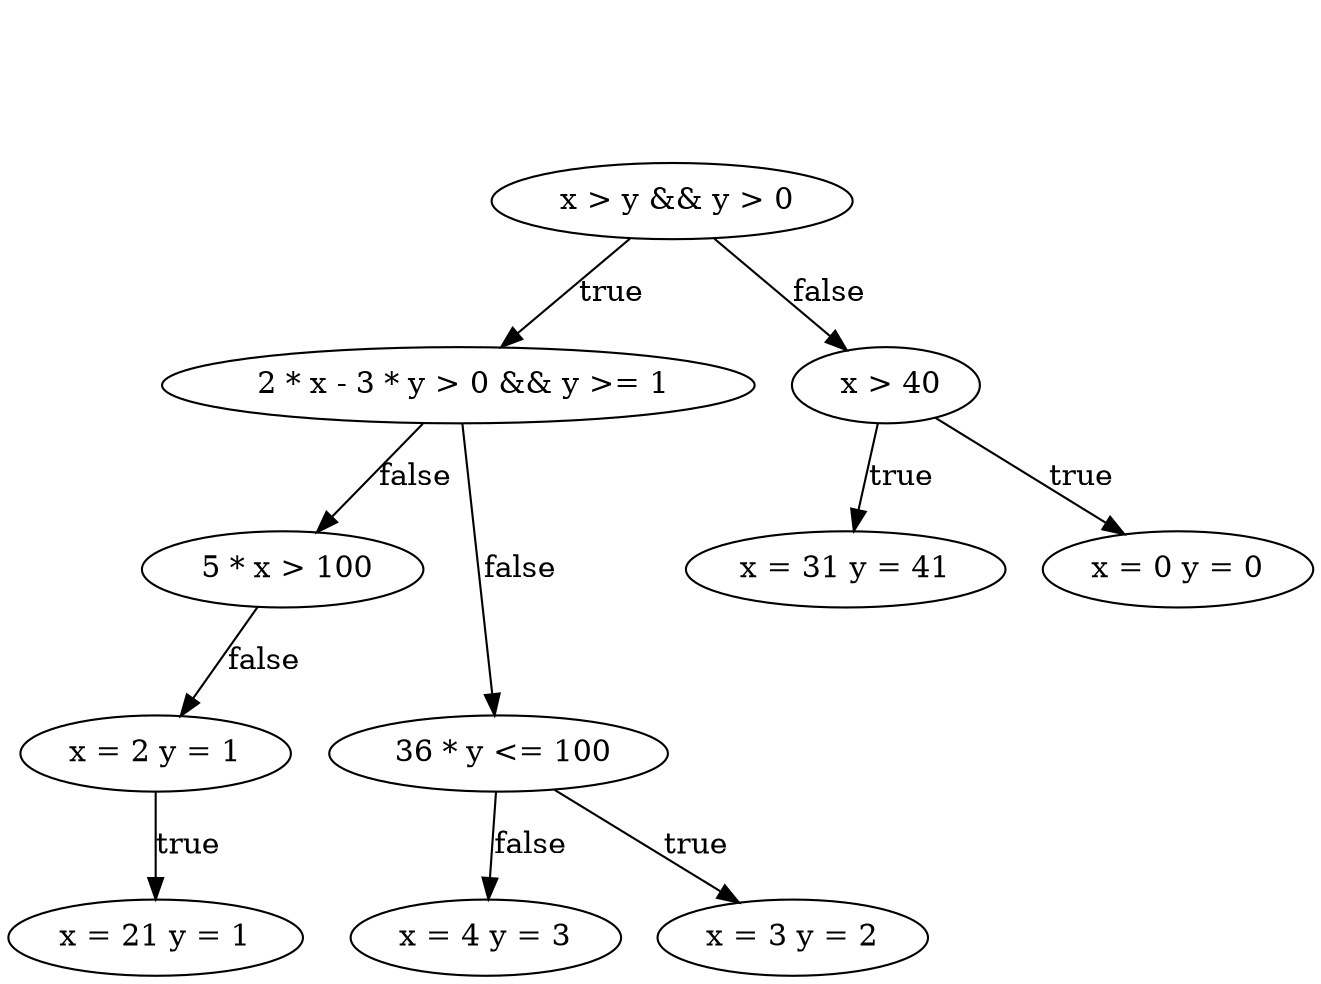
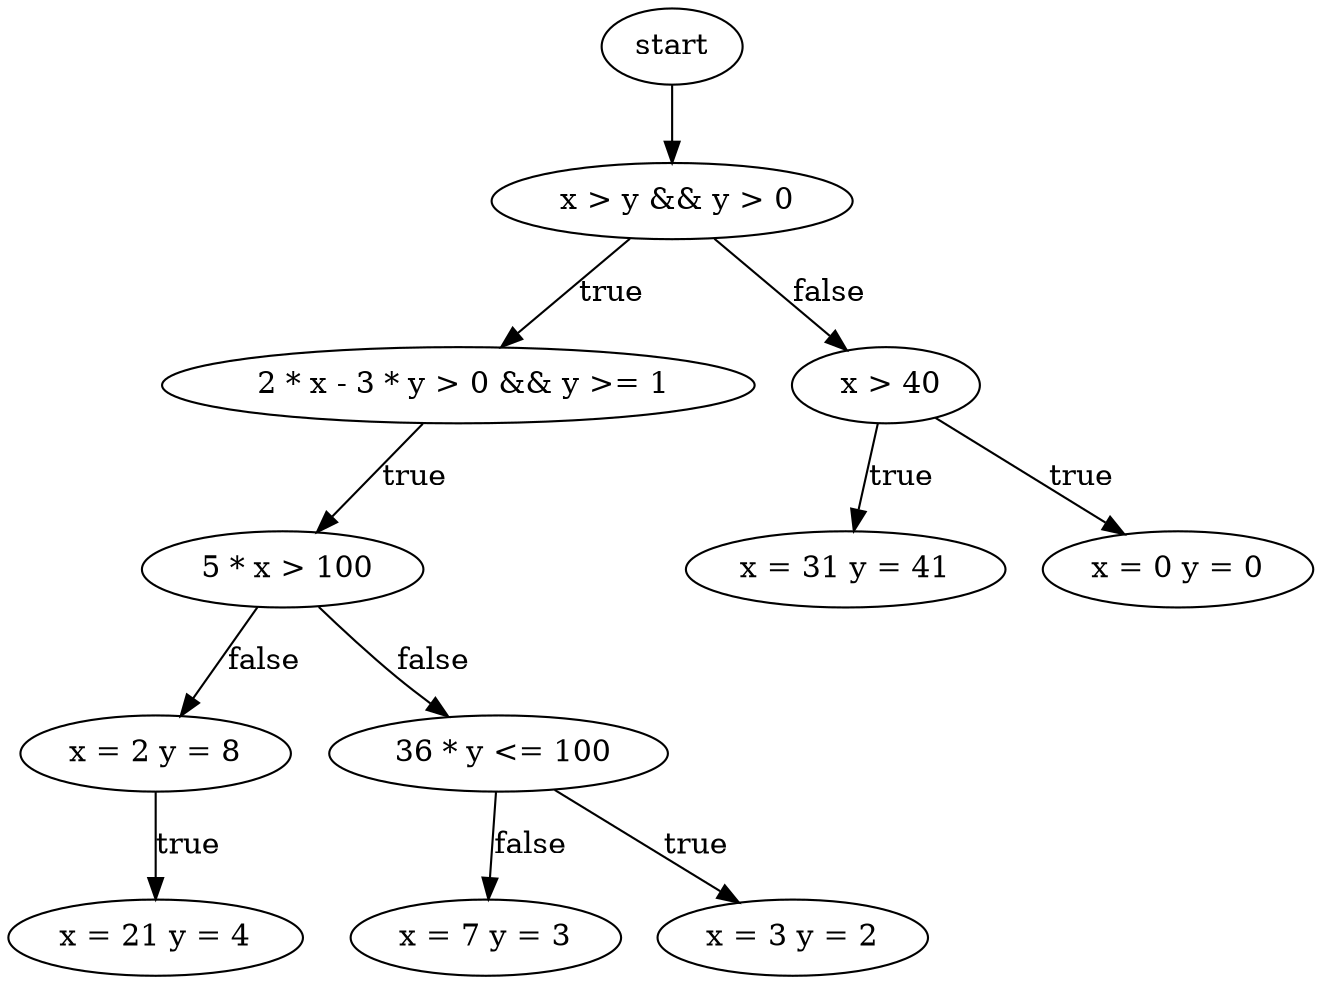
none -> (672, 47)
(415, 477) -> (415, 477)
(477, 559) -> (373, 657)
(156, 754) -> (156, 754)
(156, 938) -> (156, 938)
(486, 938) -> (486, 938)
